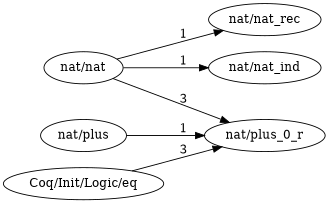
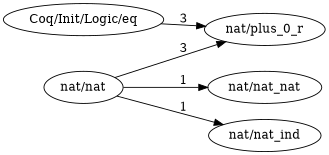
(265, 20) -> (265, 87)
(84, 136) -> none
